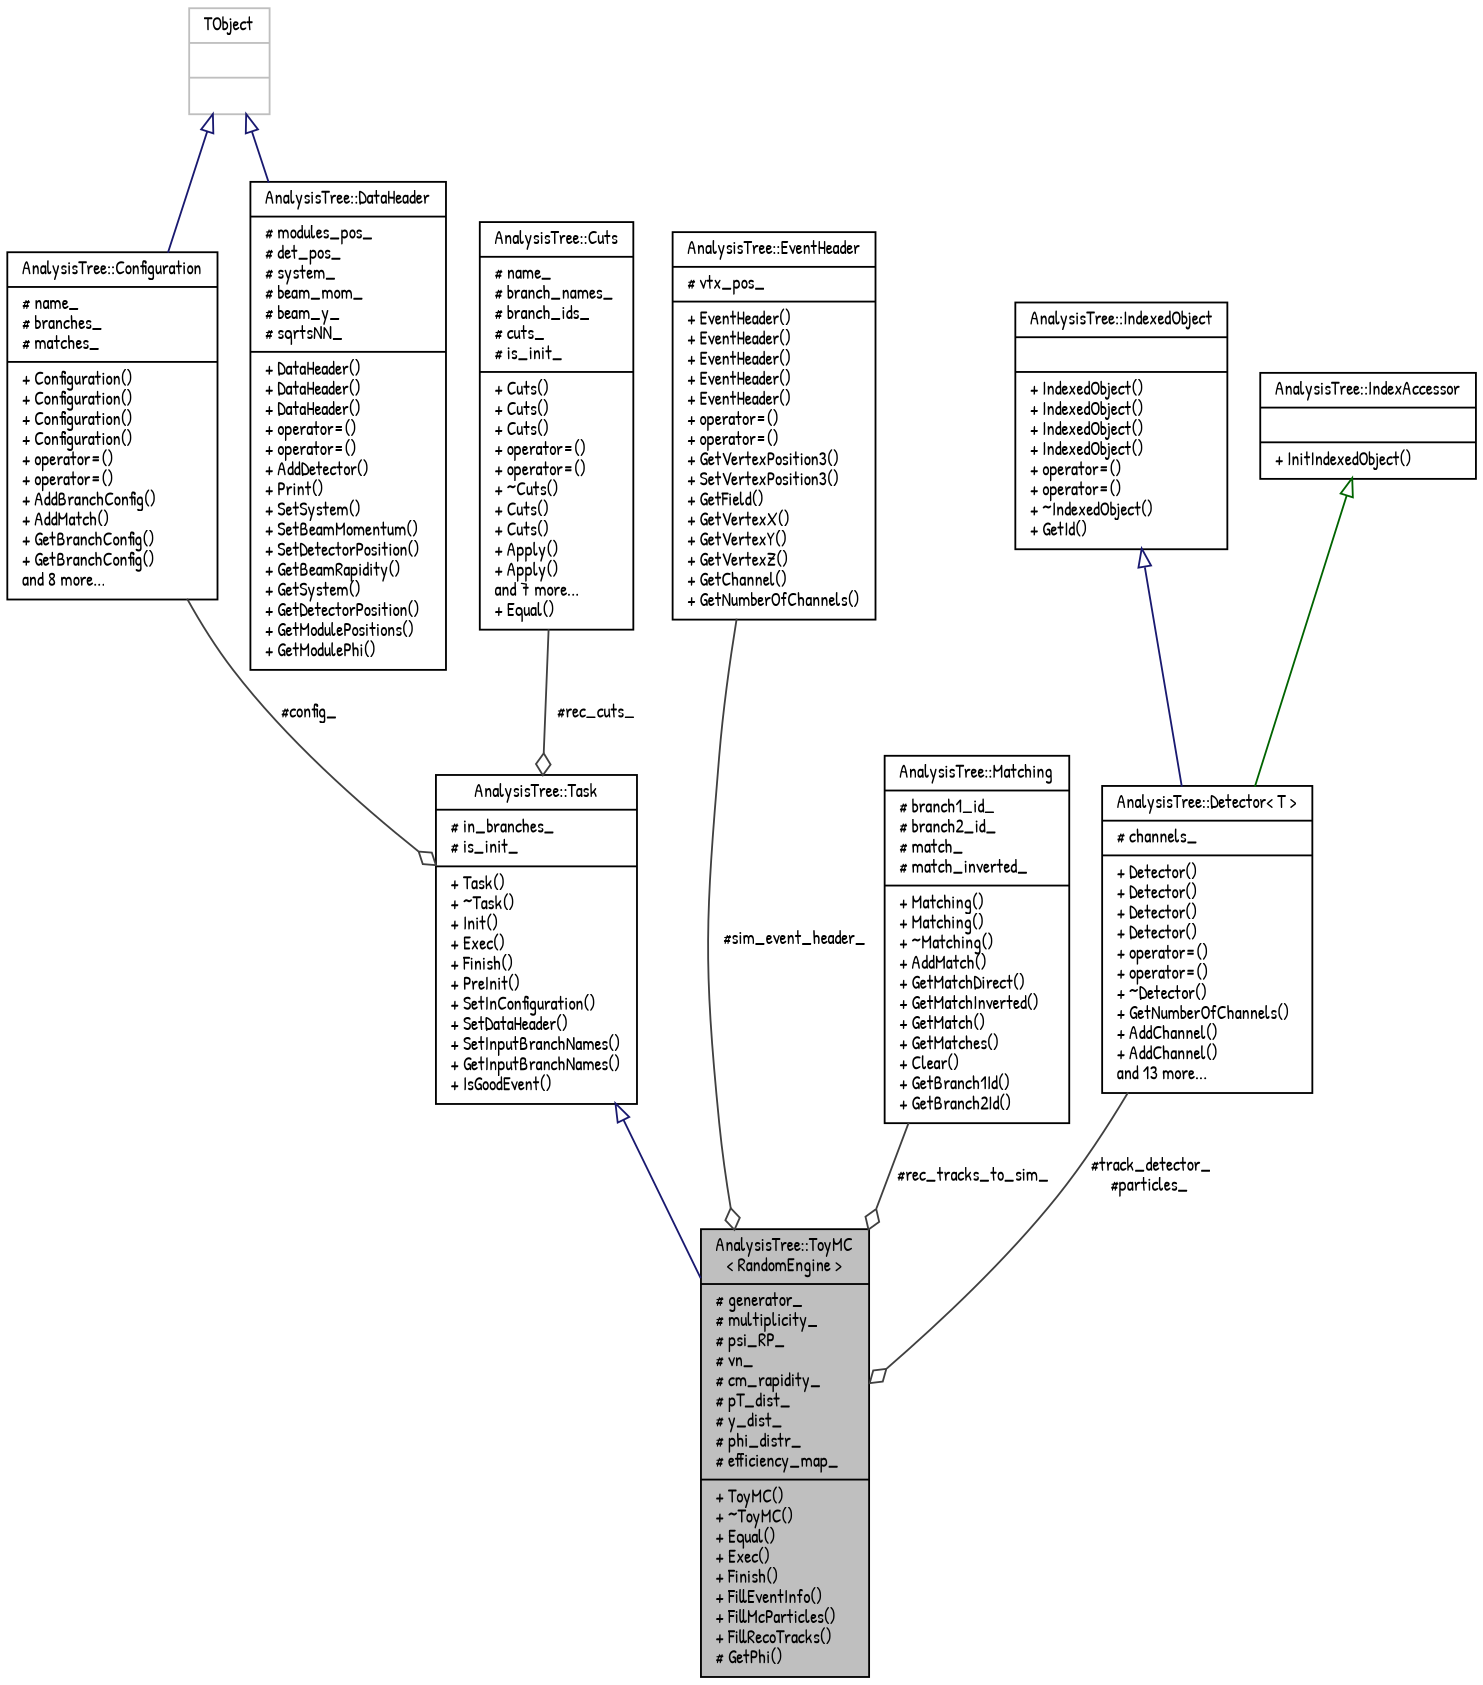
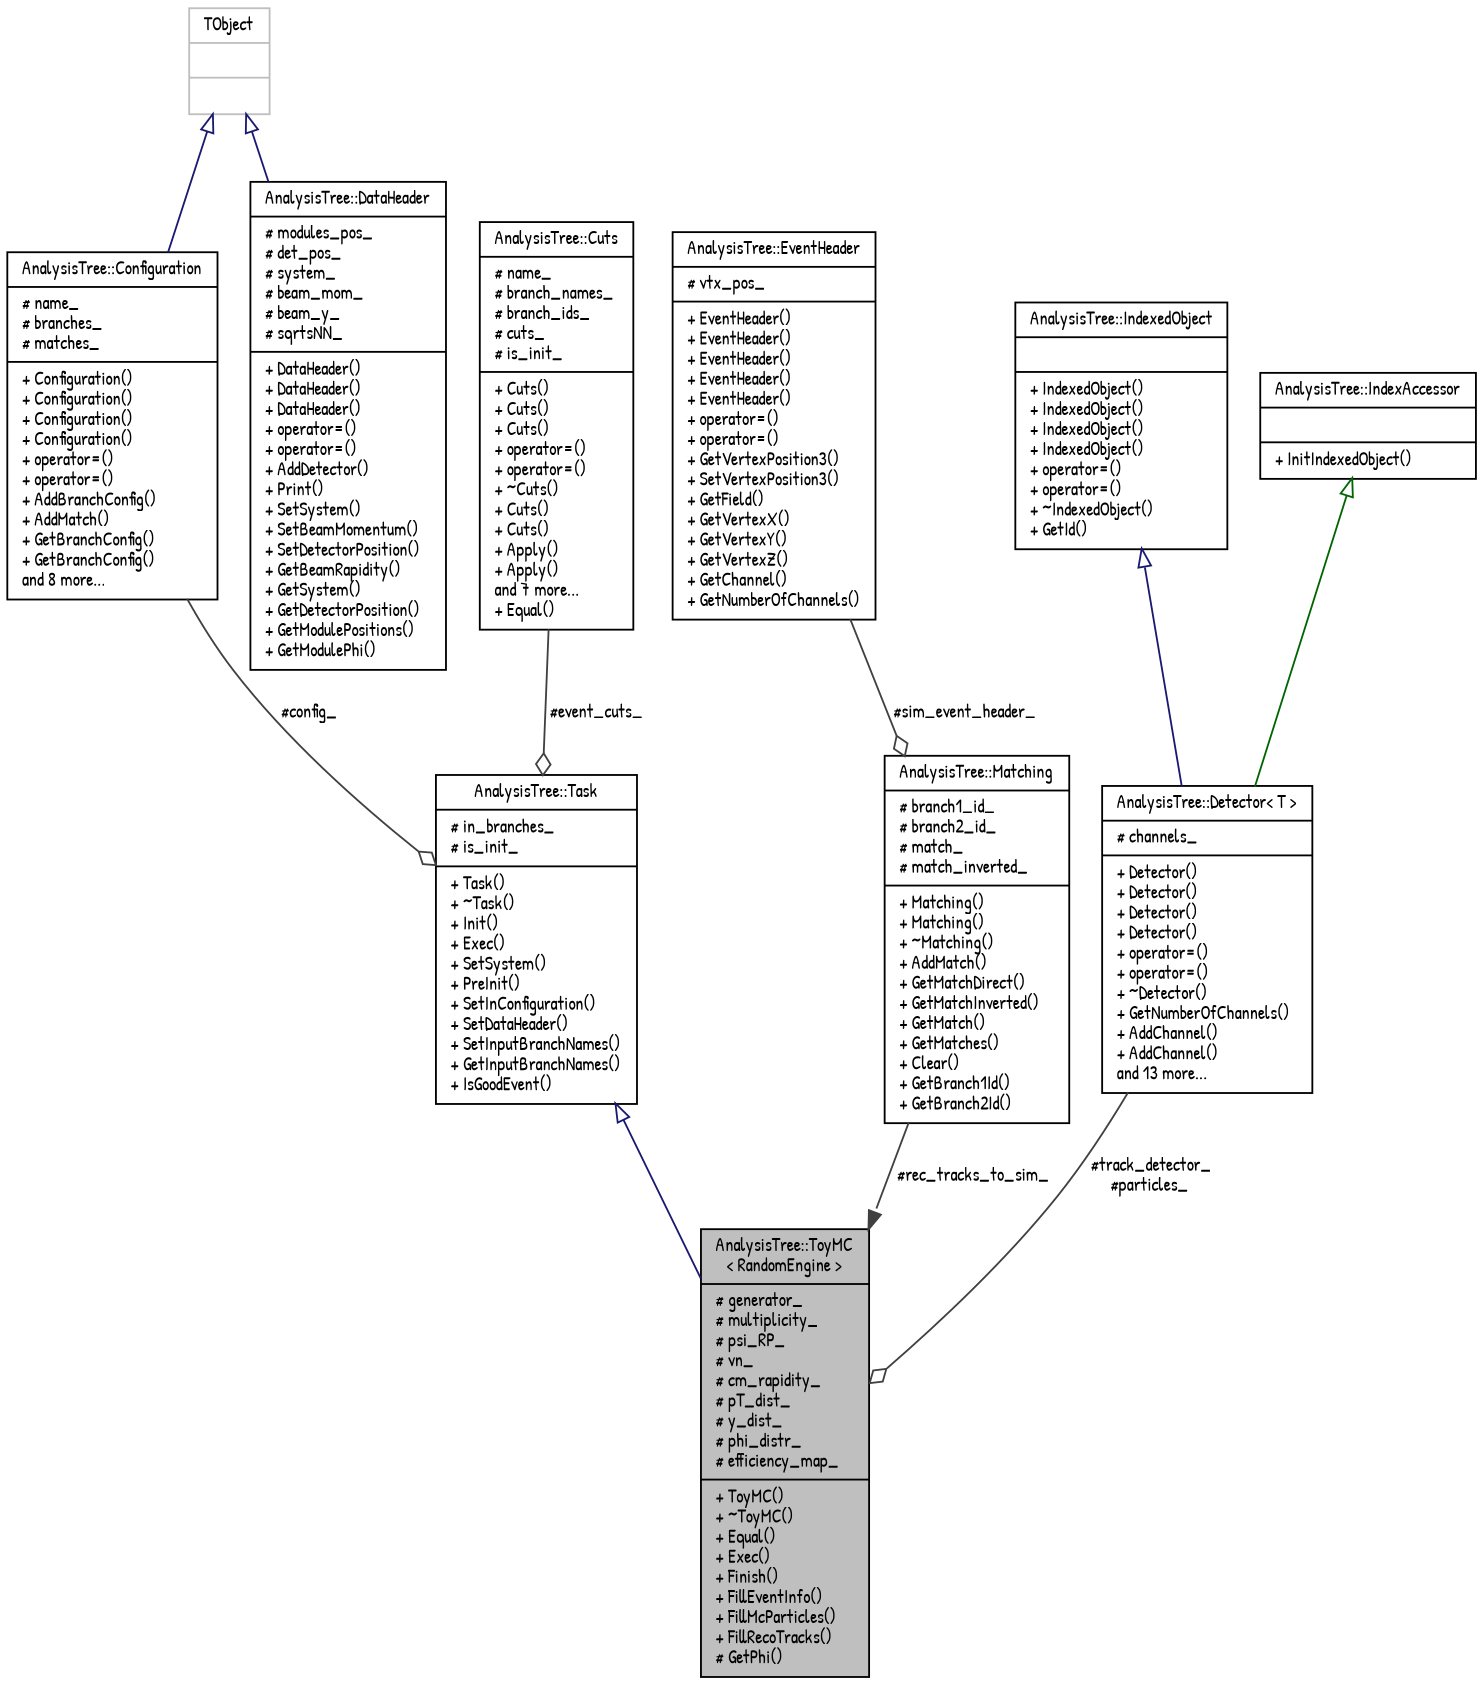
(595, 713) -> (595, 713)
(709, 913) -> (873, 677)
(483, 964) -> (499, 964)
(893, 1166) -> (893, 1166)
